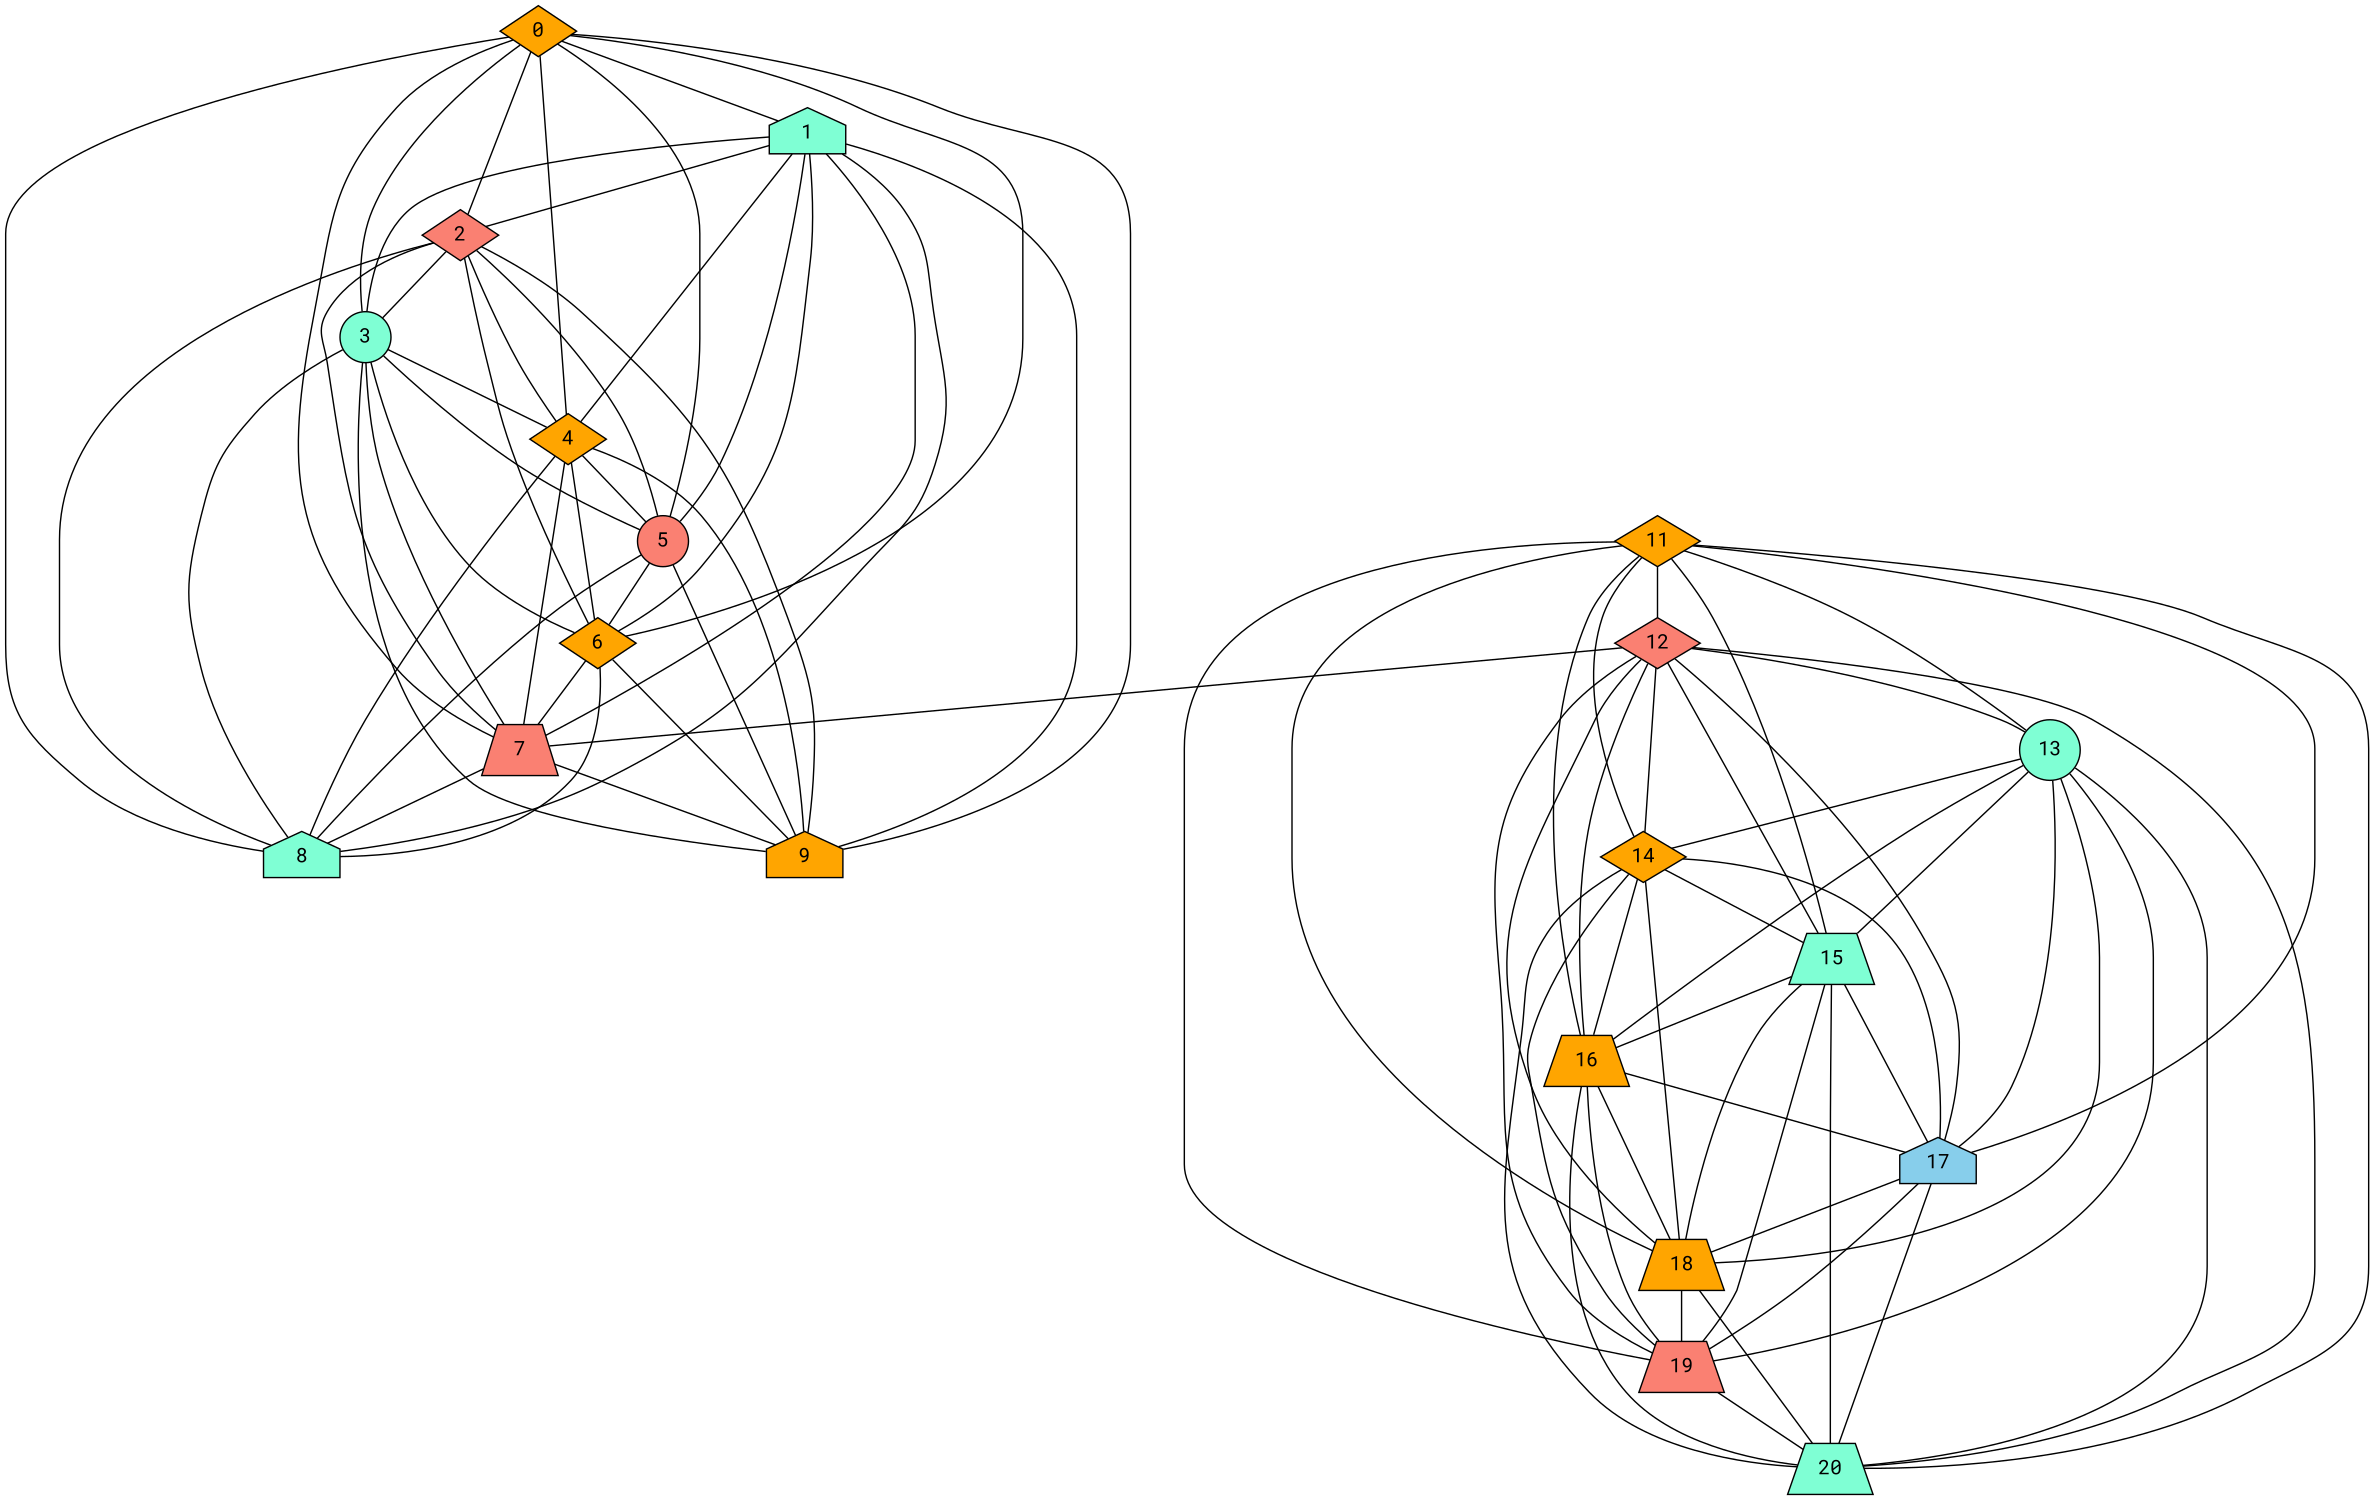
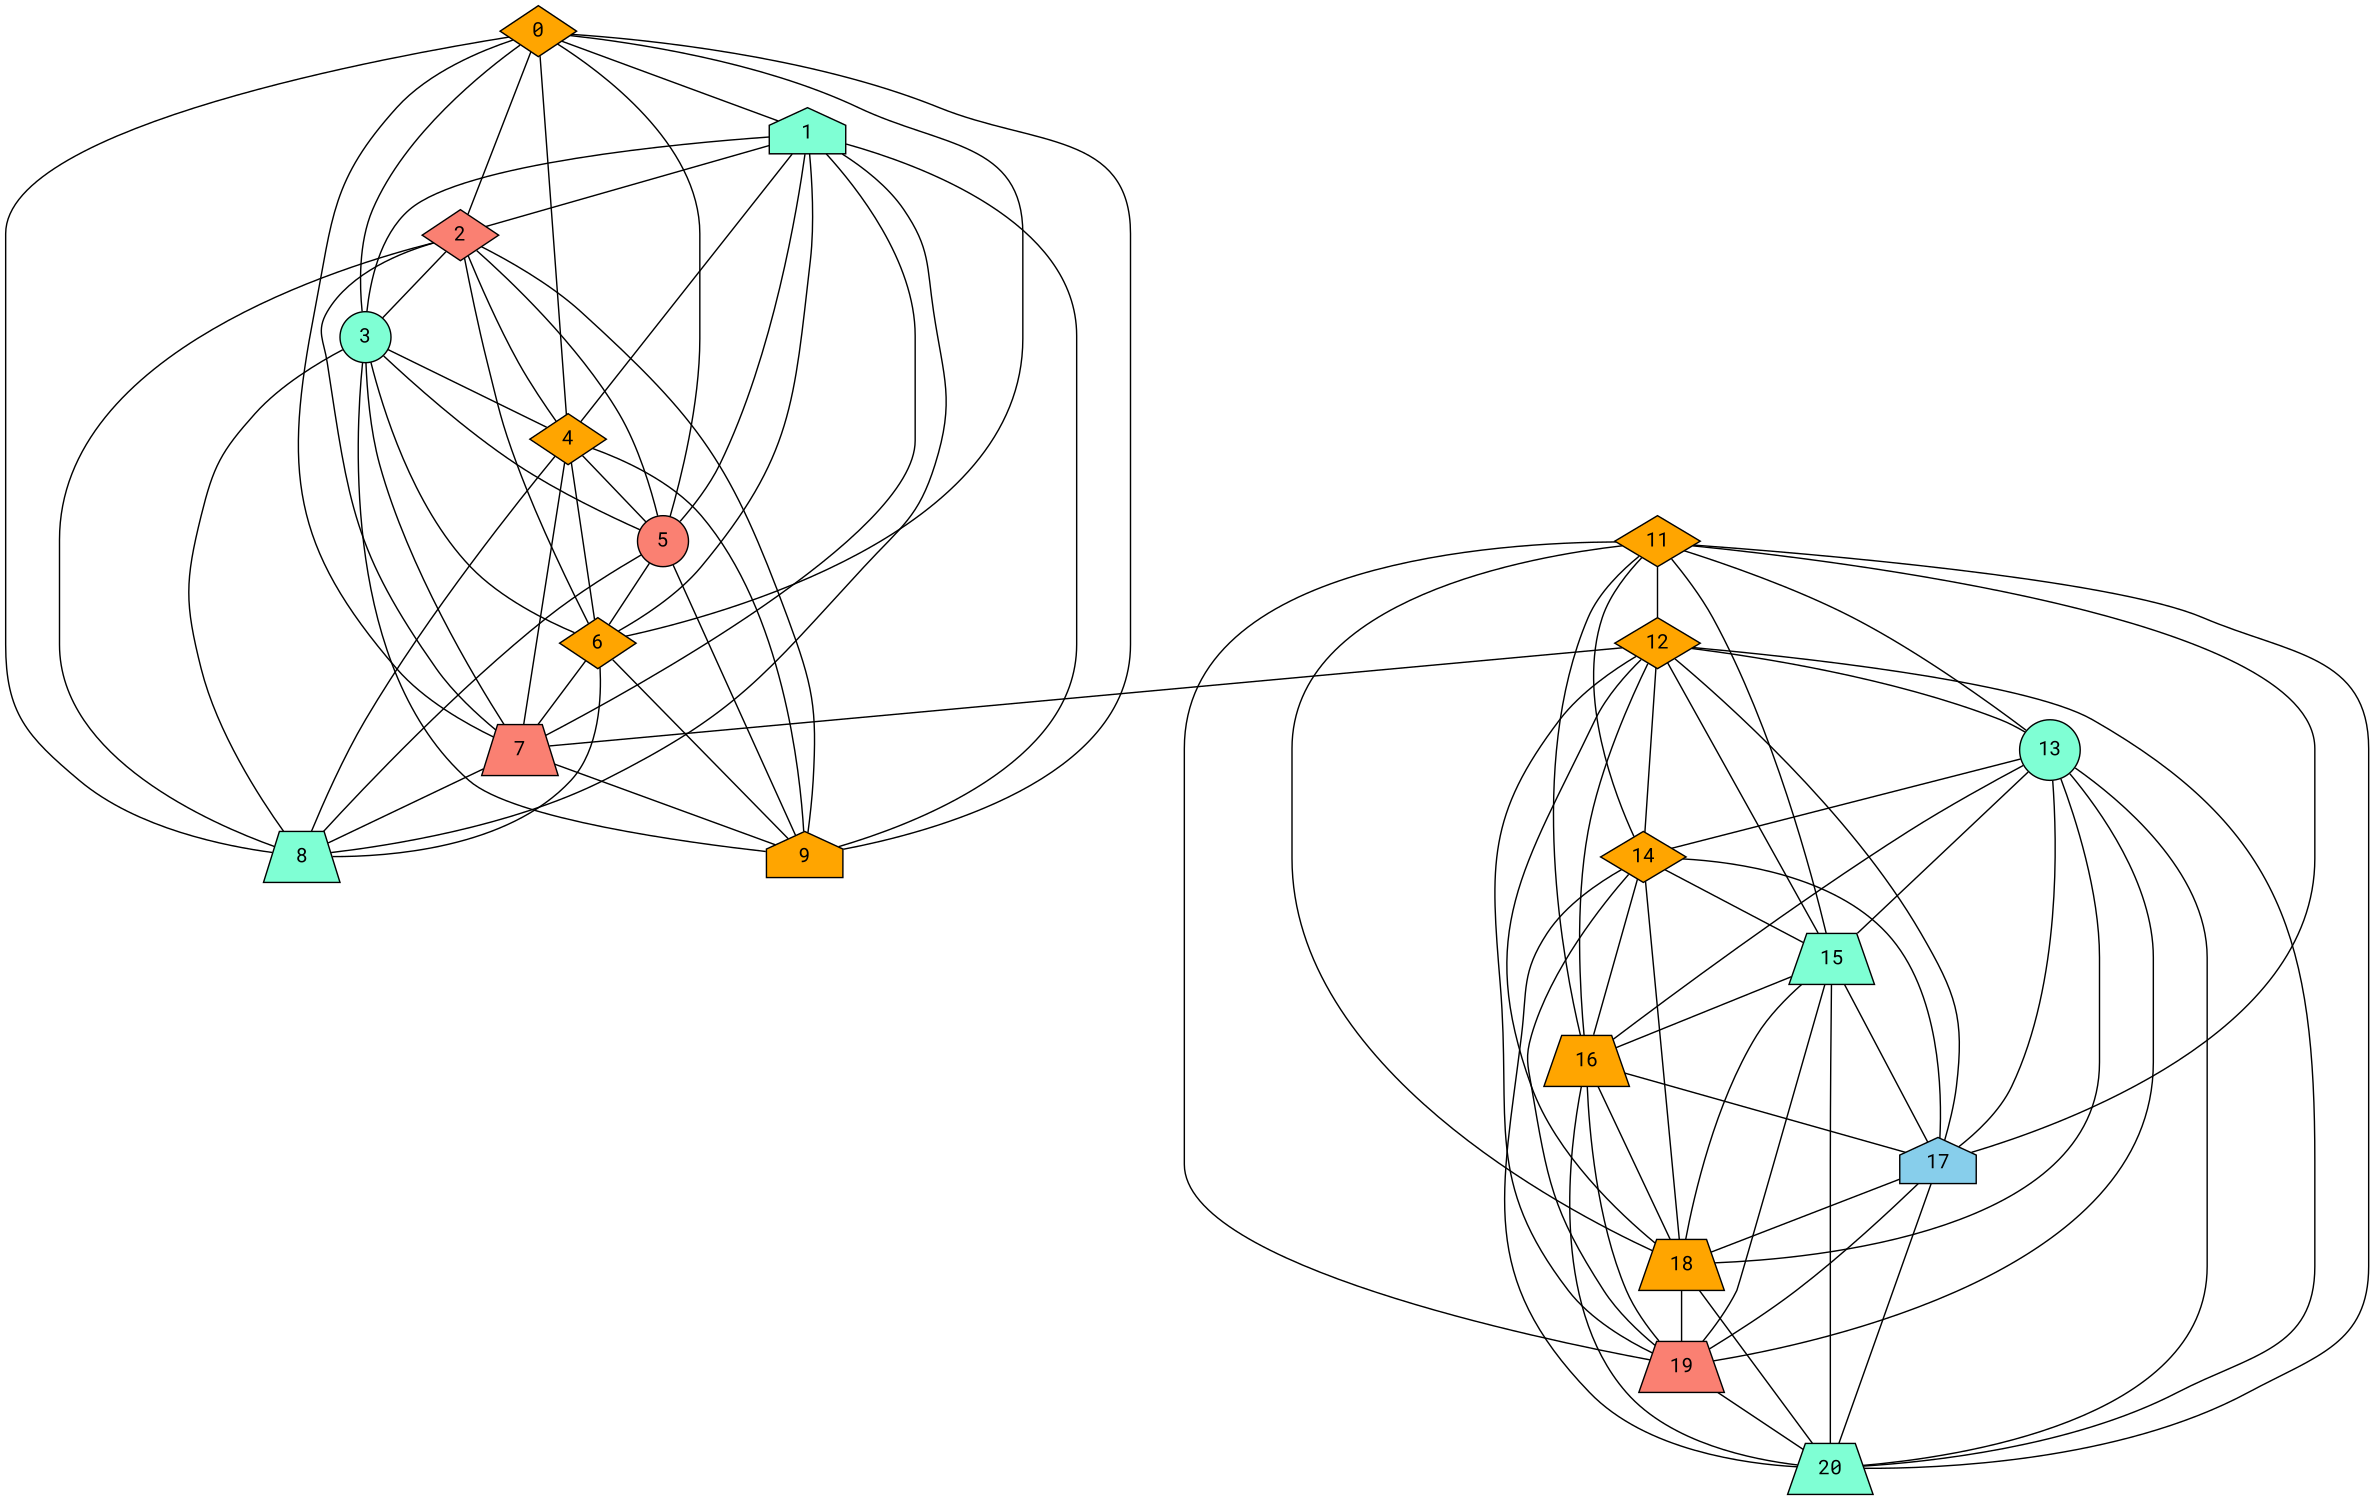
(1658, 643) -> (1658, 643)
(302, 857) -> (302, 857)
